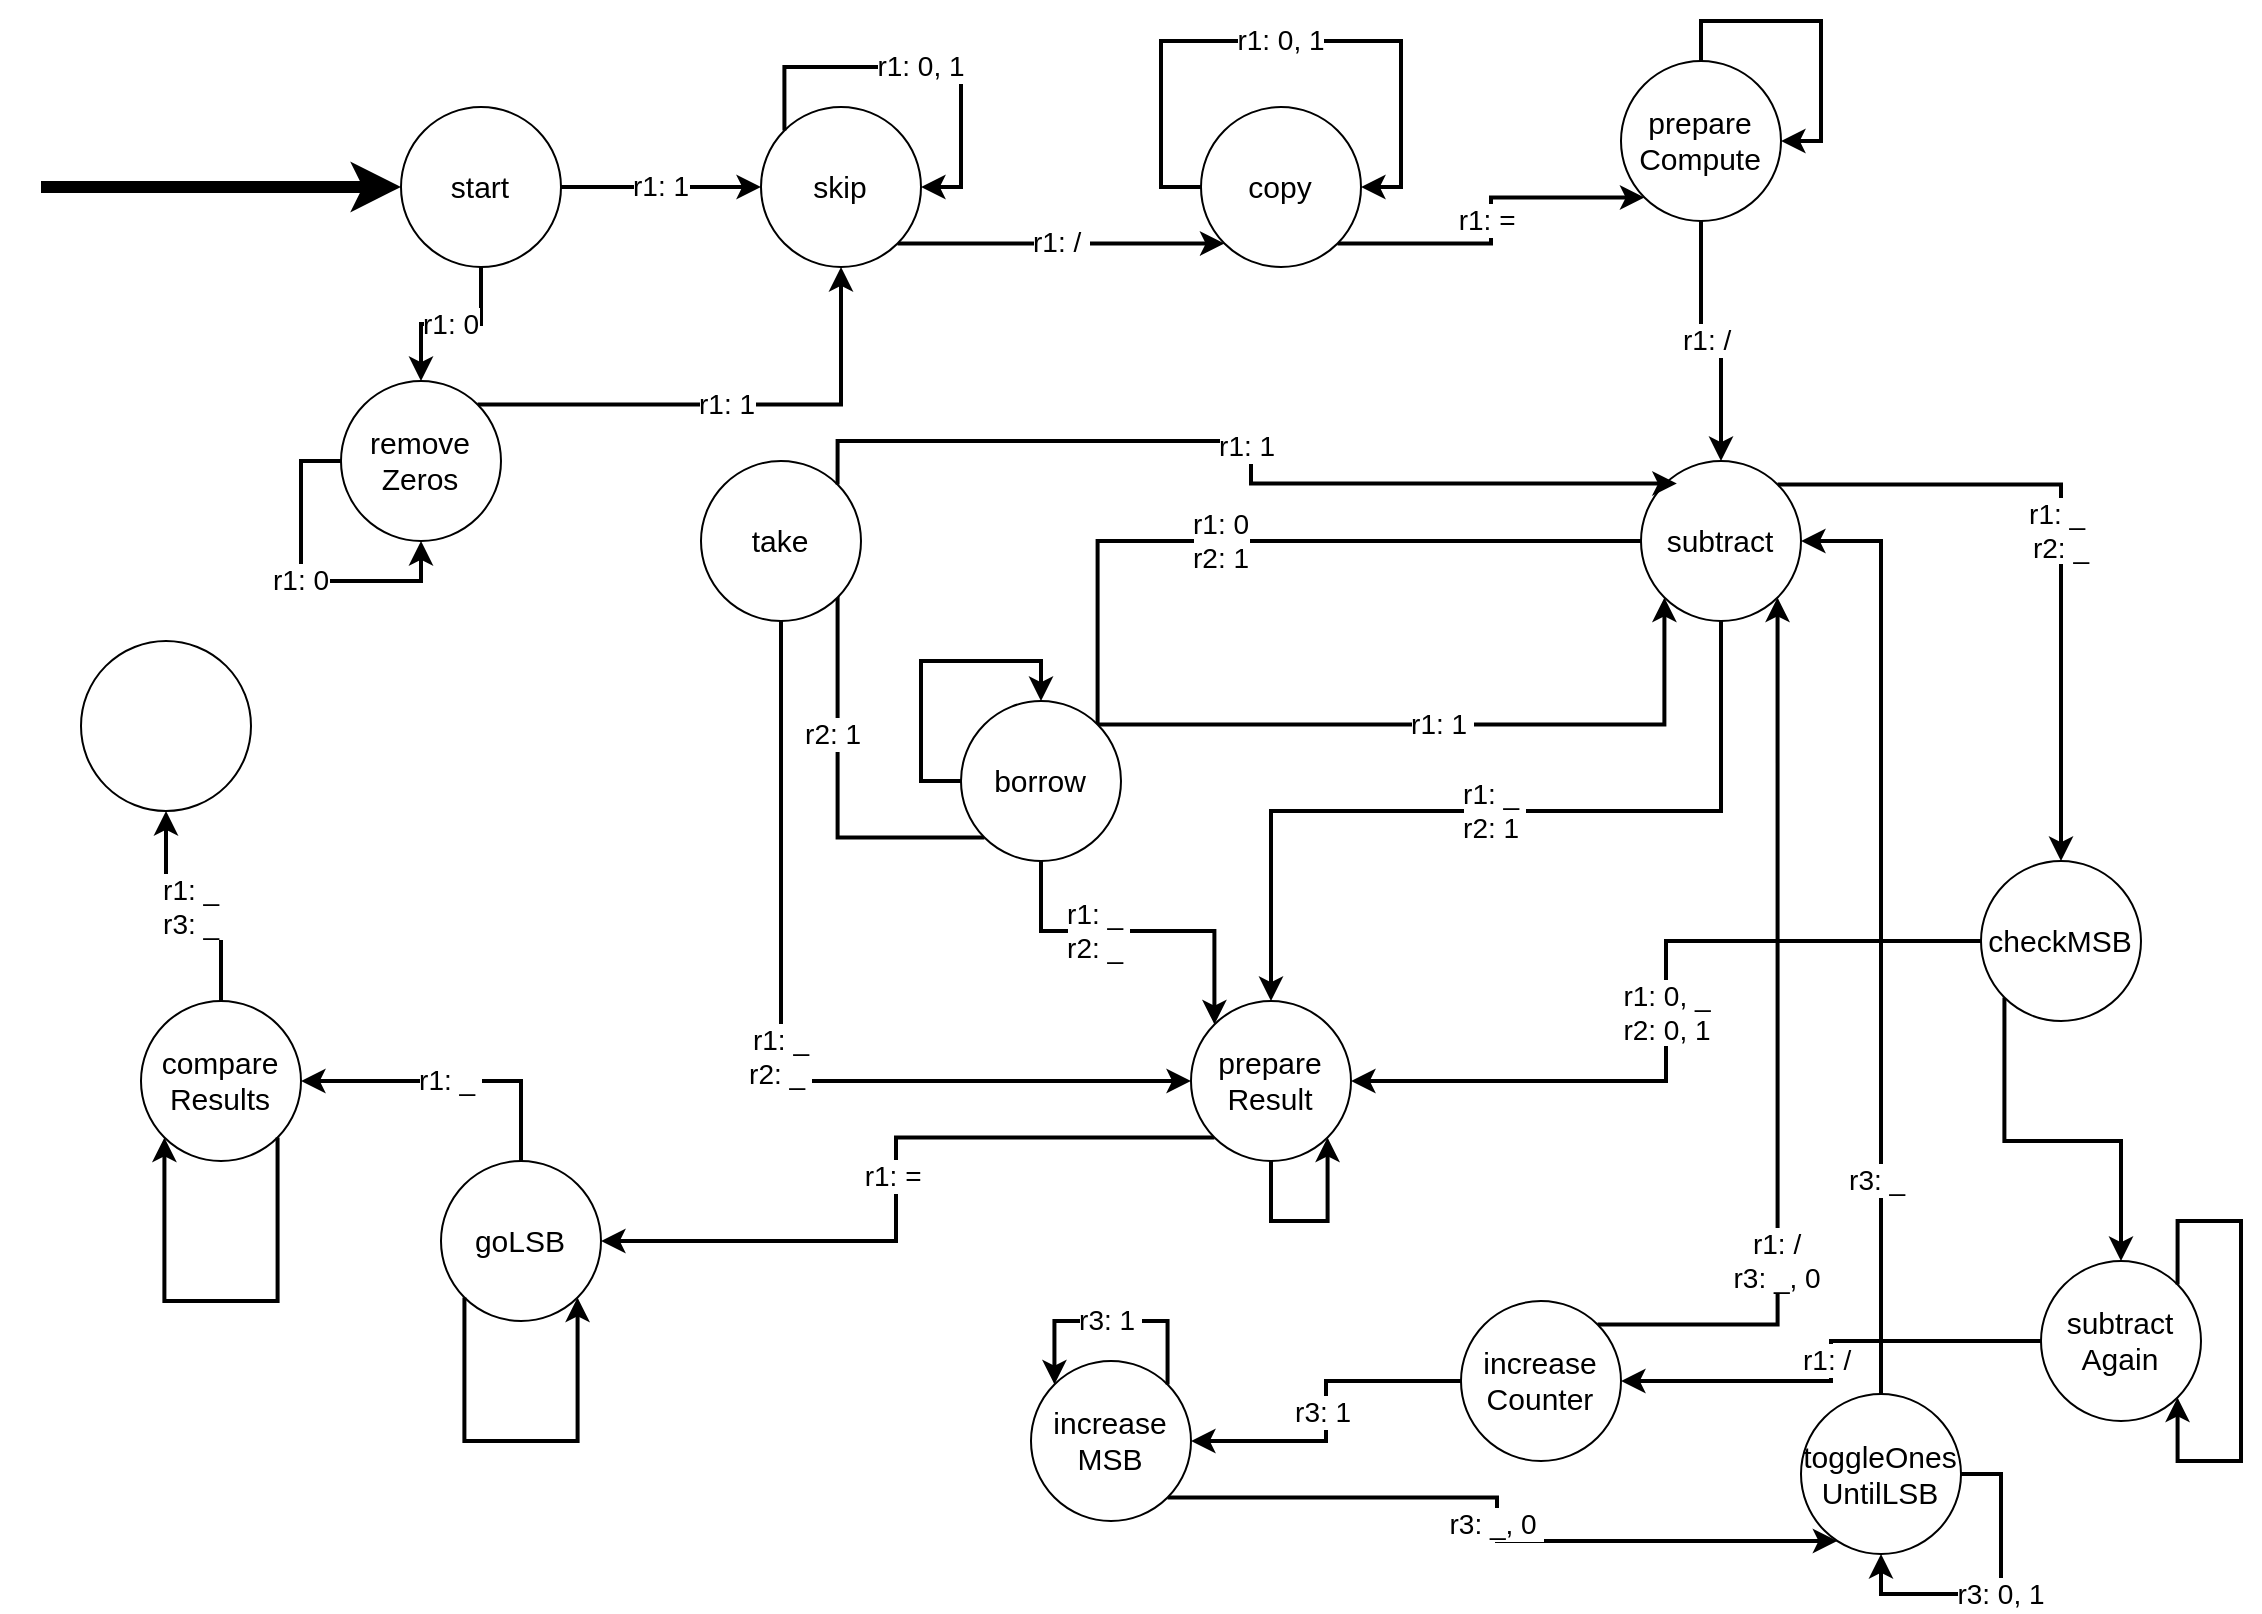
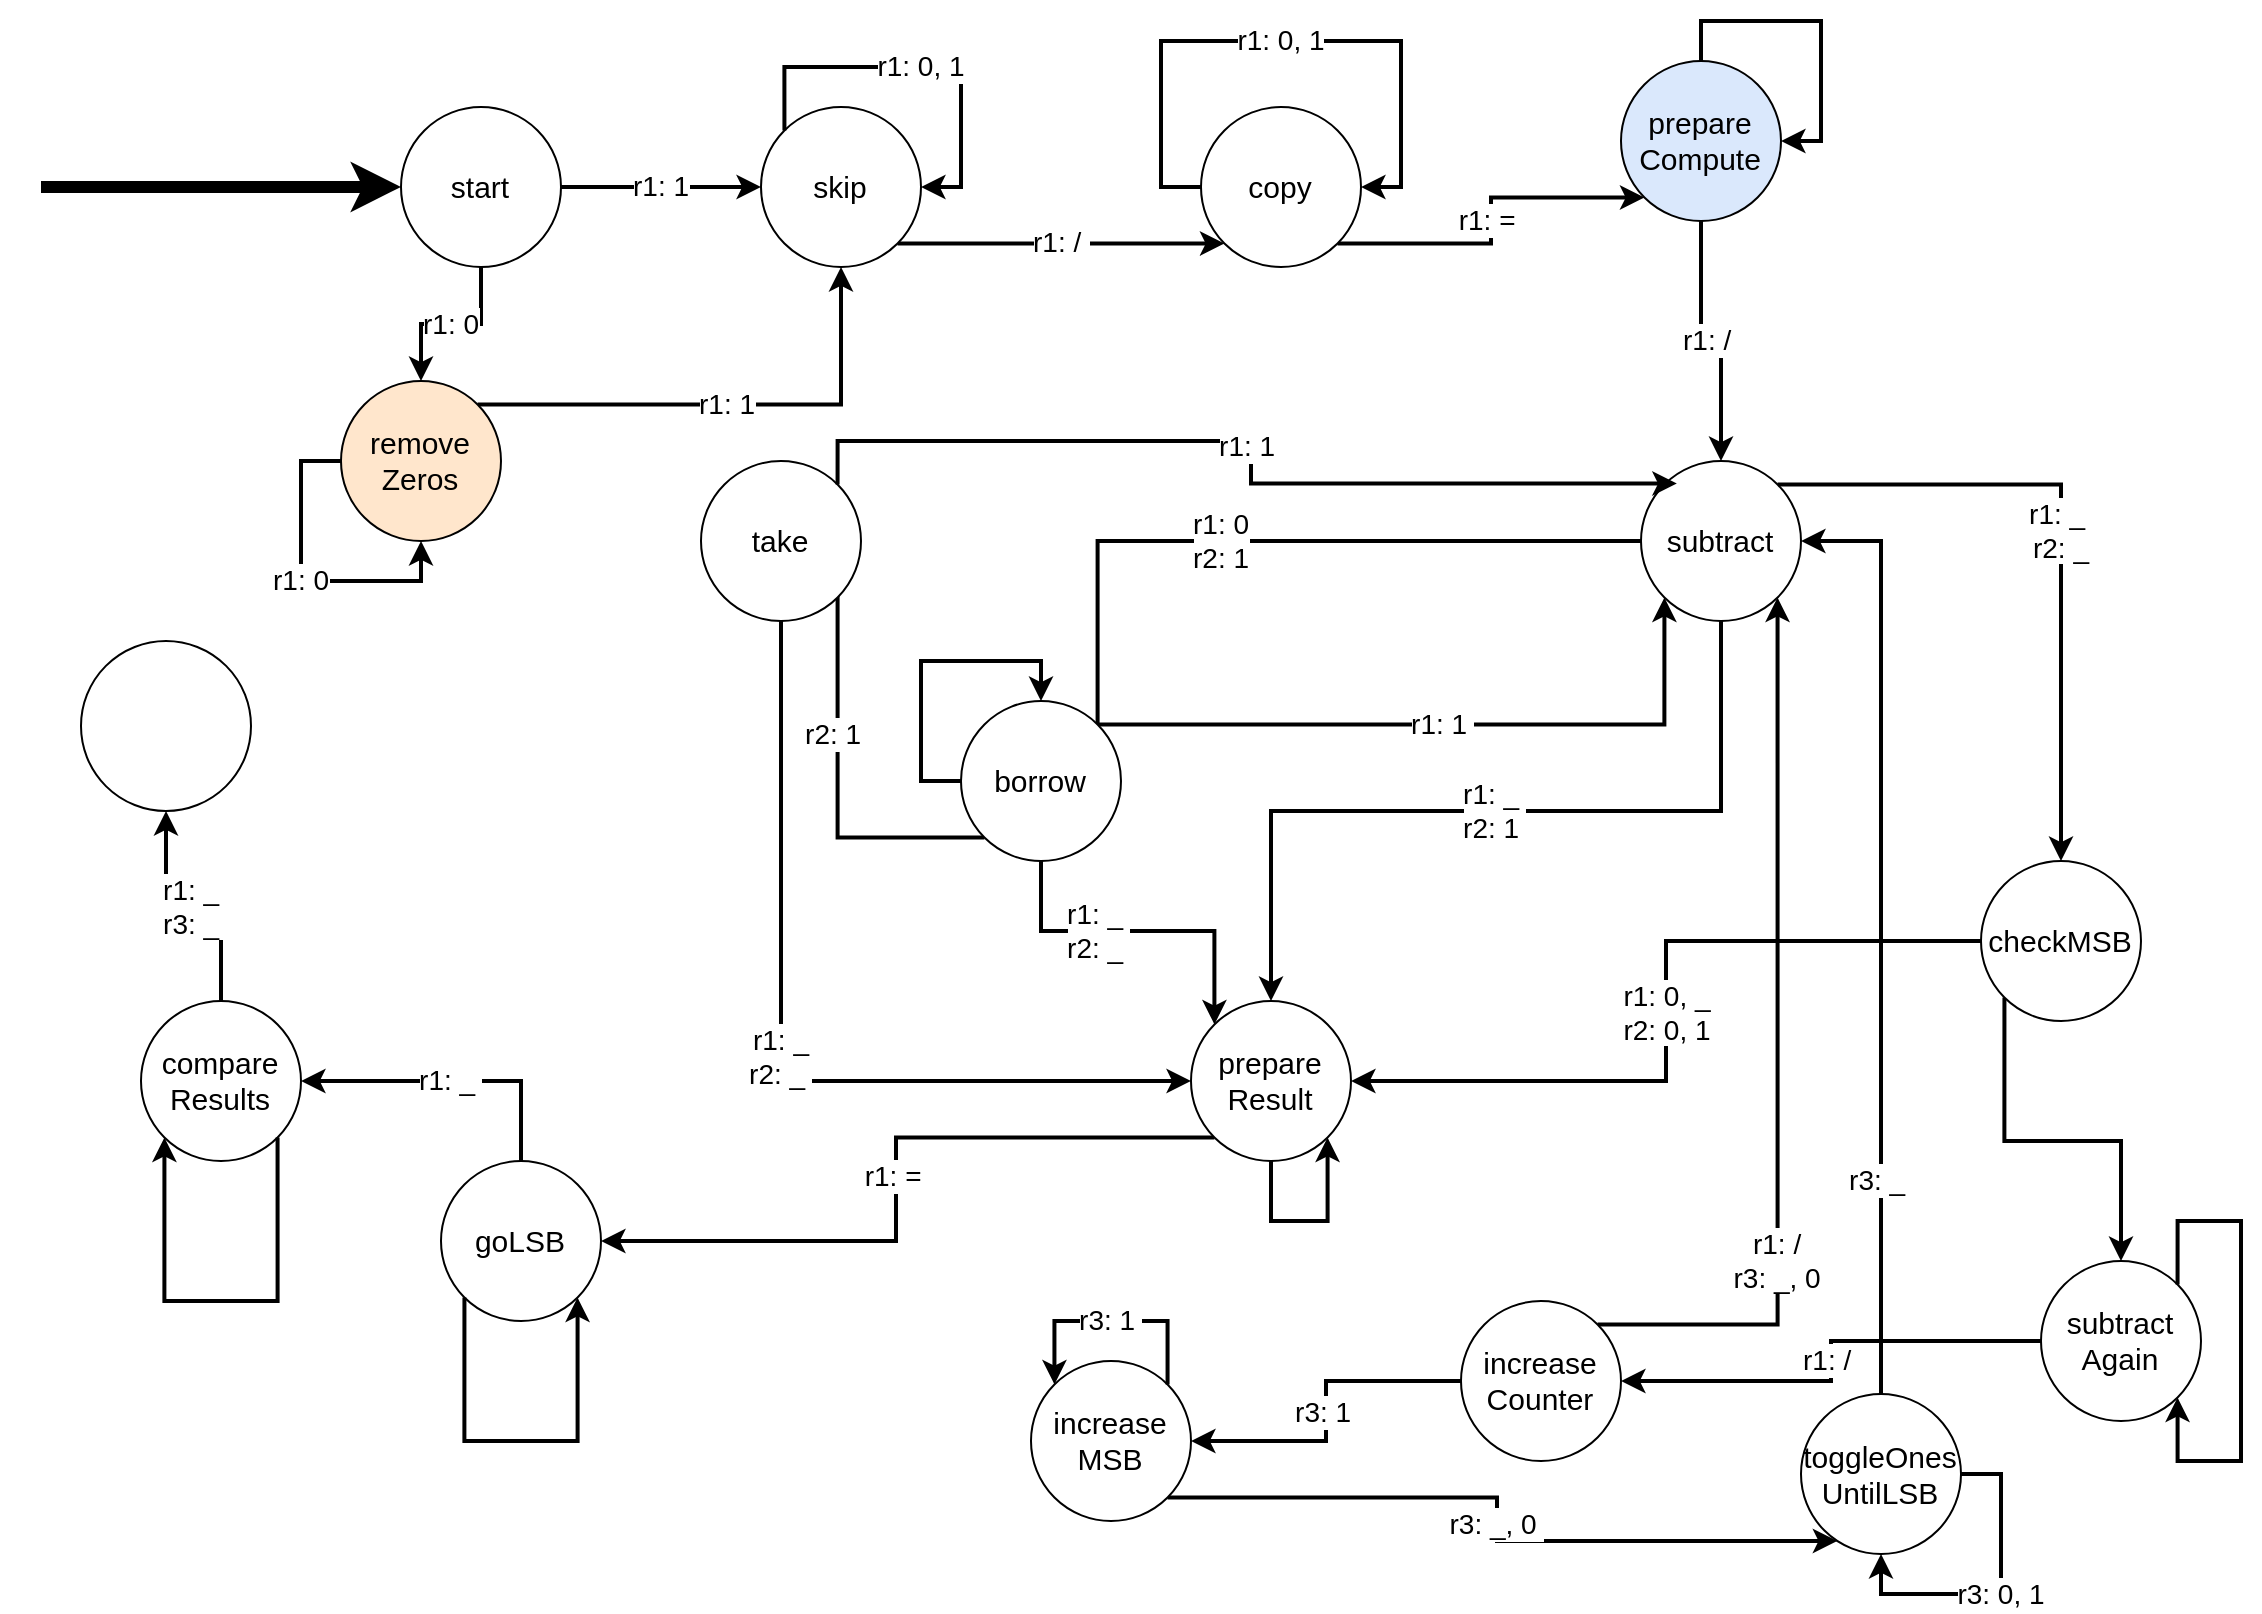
(1701, 141) -> (1701, 141)
(421, 461) -> (421, 461)
